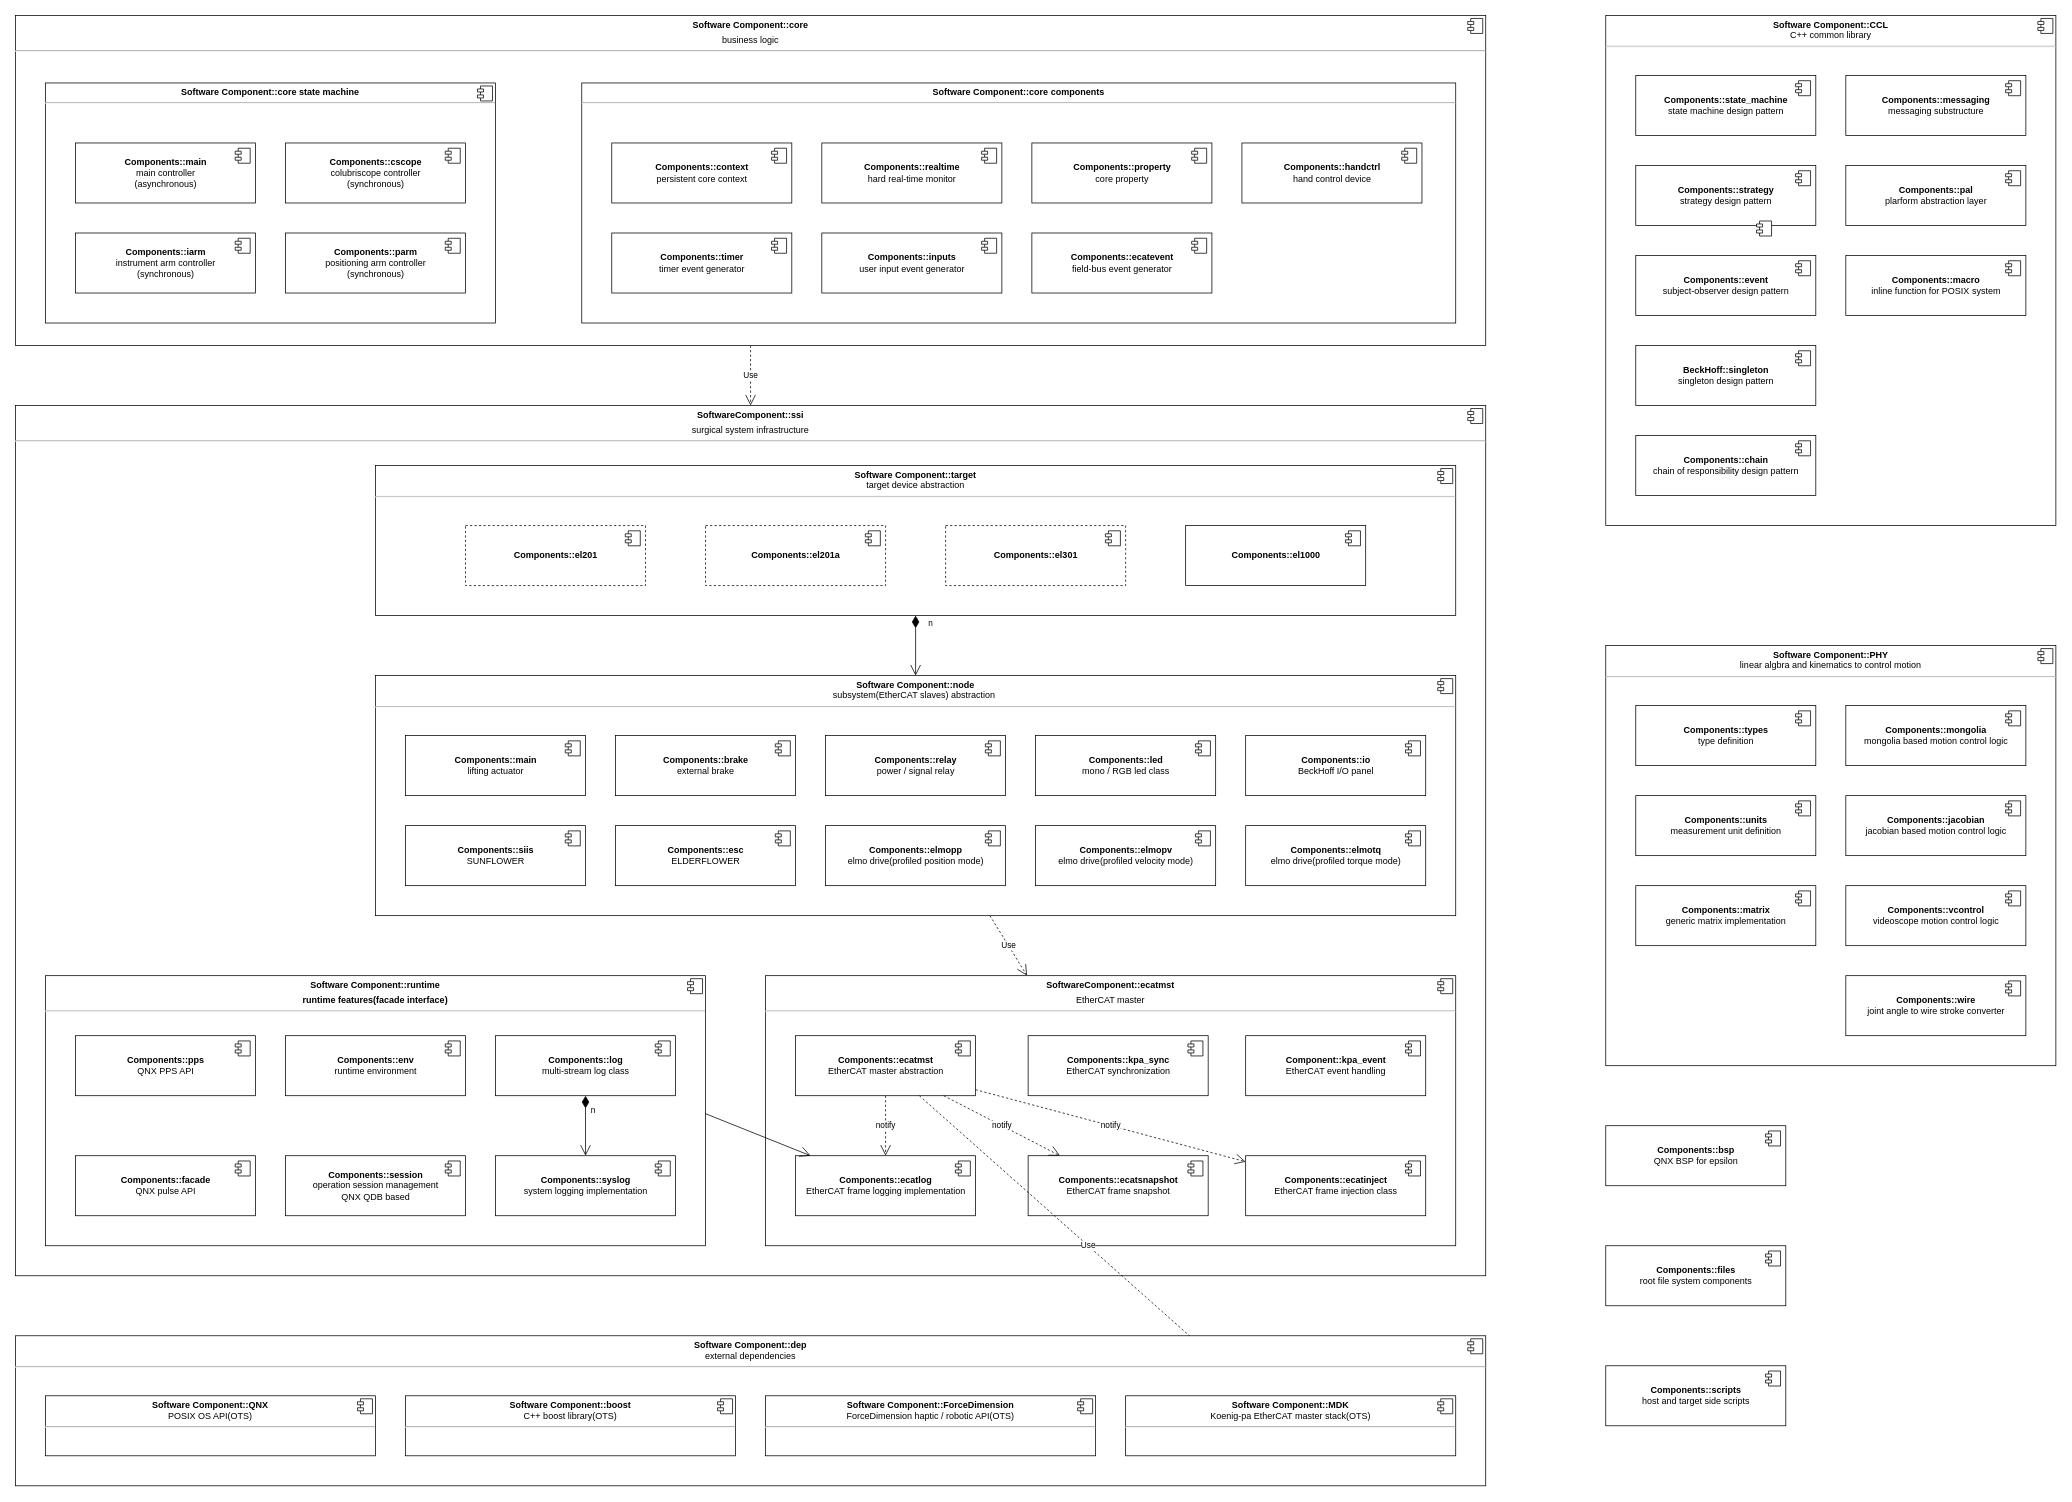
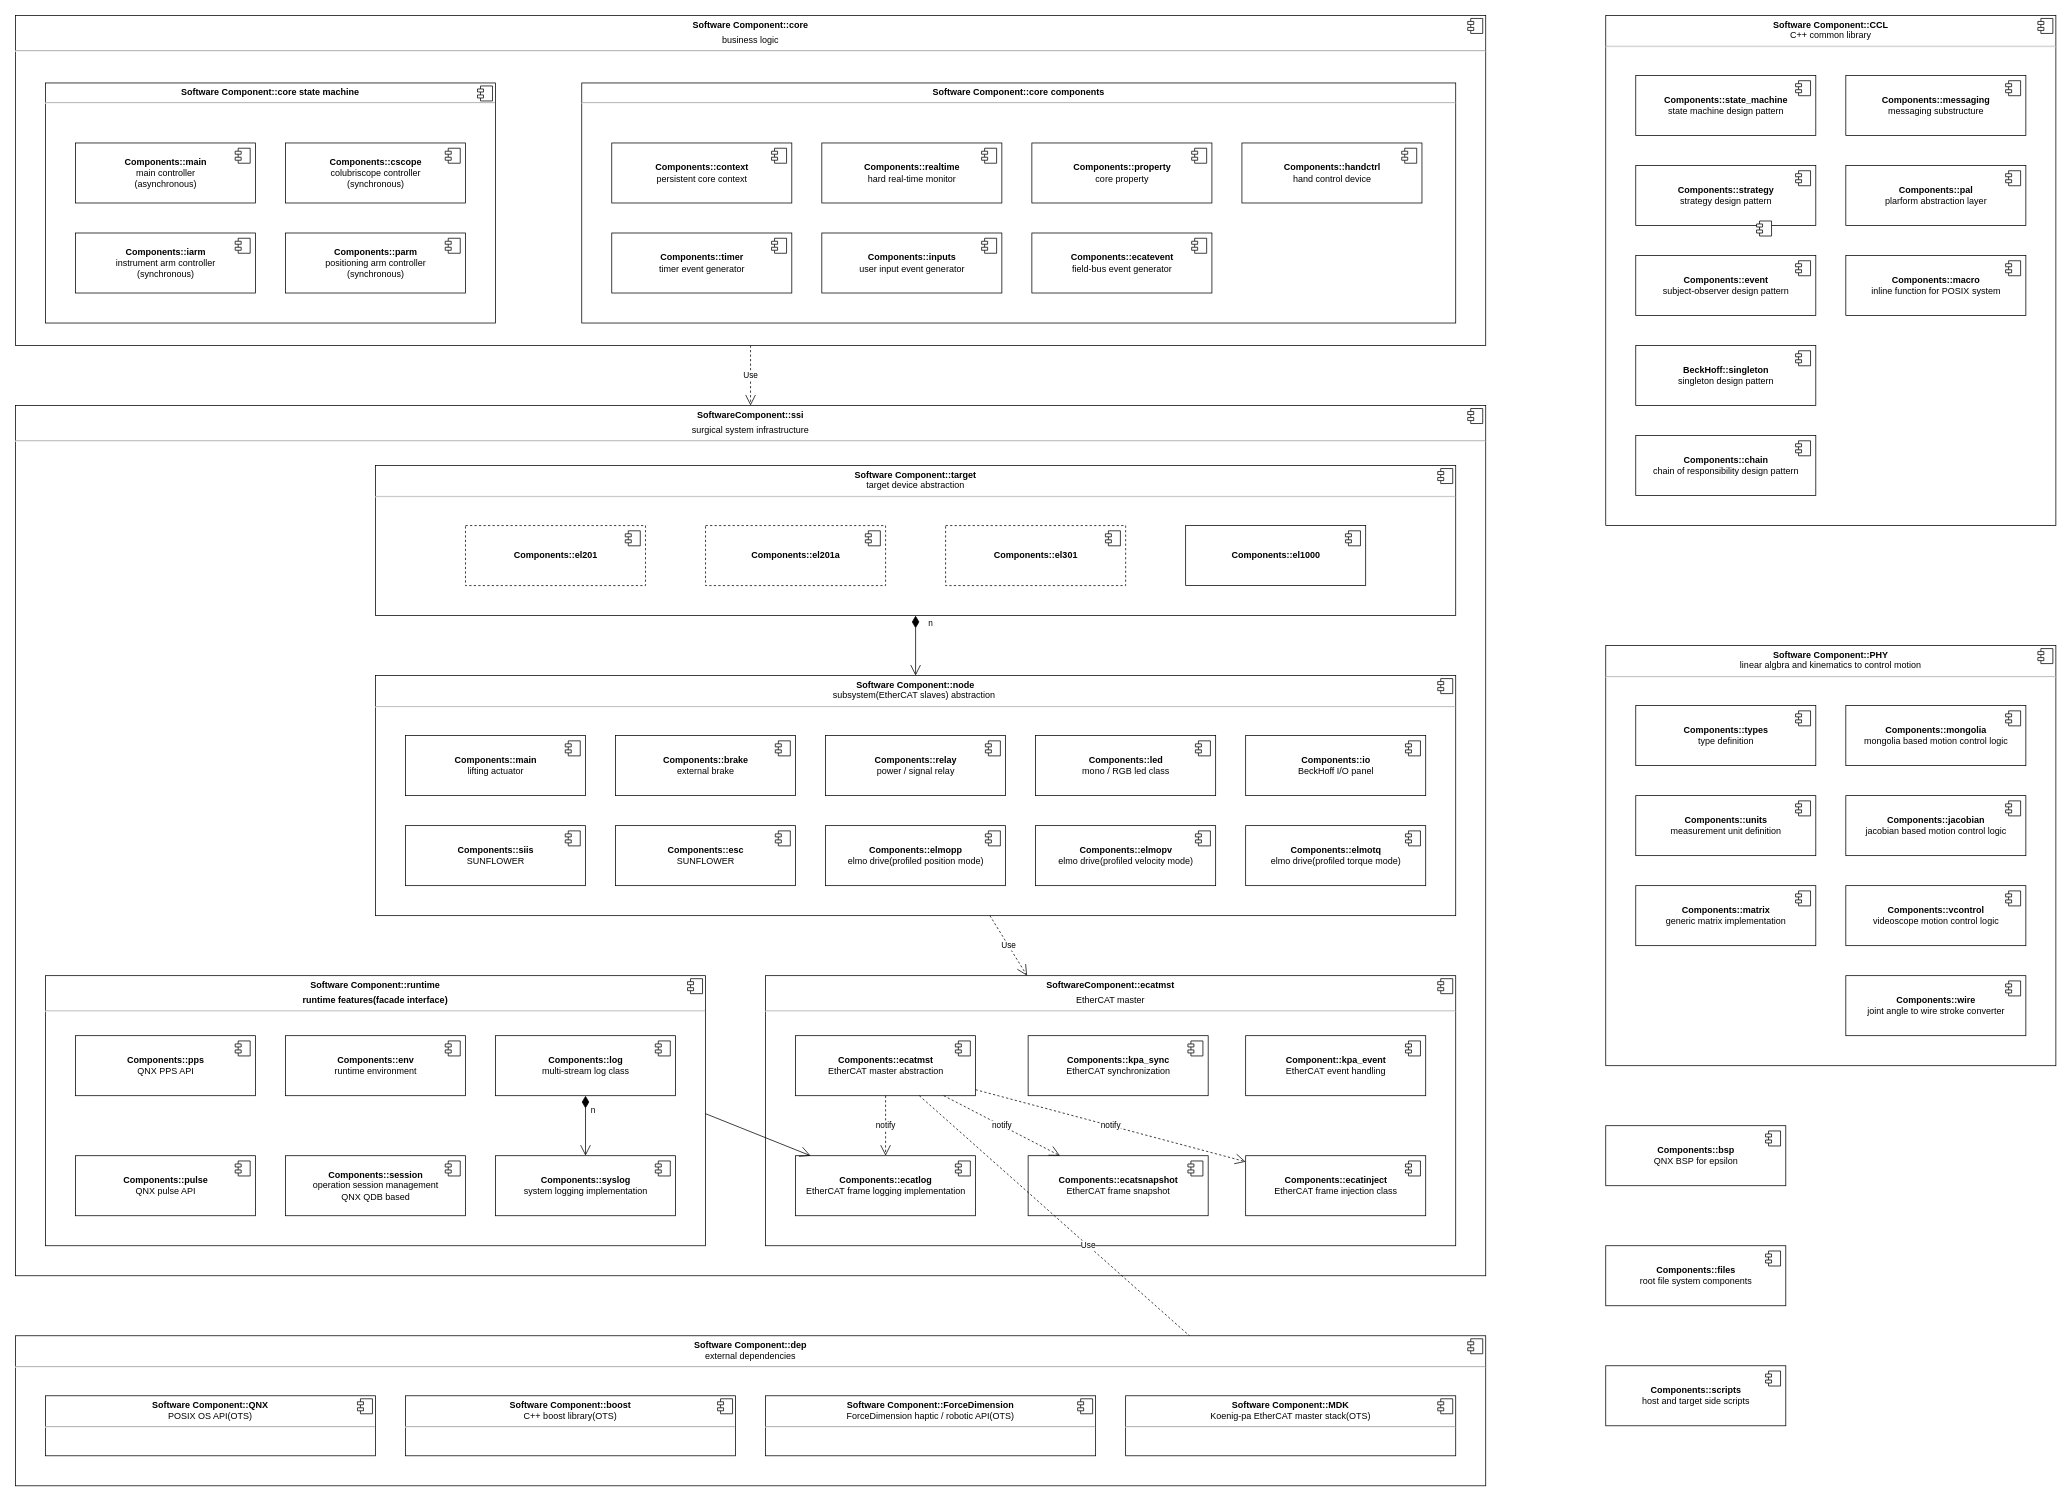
(706, 855) -> (706, 855)
(166, 1185) -> (166, 1185)
